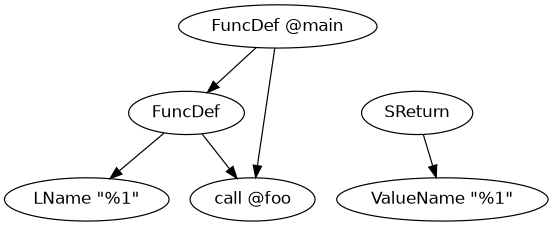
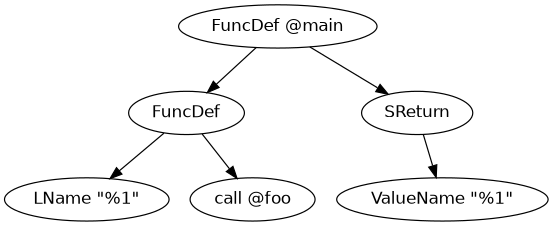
(266, 107) -> (344, 67)
